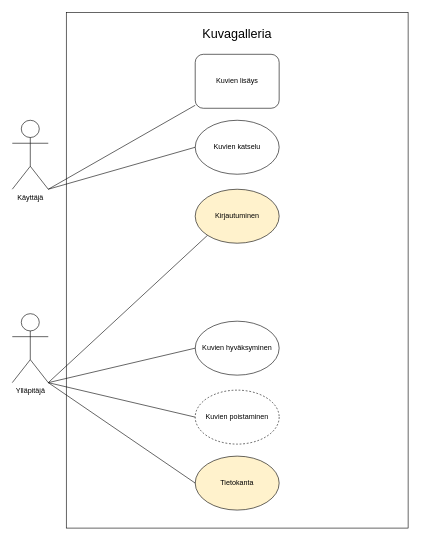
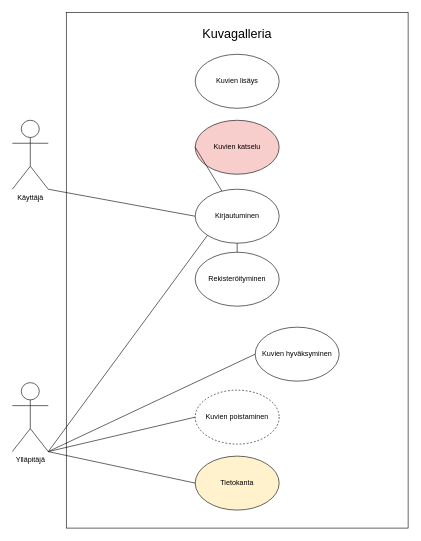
(237, 81) -> (237, 81)
(124, 146) -> (122, 203)
(237, 147) -> (237, 147)
(124, 168) -> (208, 169)
(237, 216) -> (237, 216)
none -> (237, 248)
none -> (237, 279)
(30, 348) -> (30, 417)
(237, 348) -> (297, 354)
